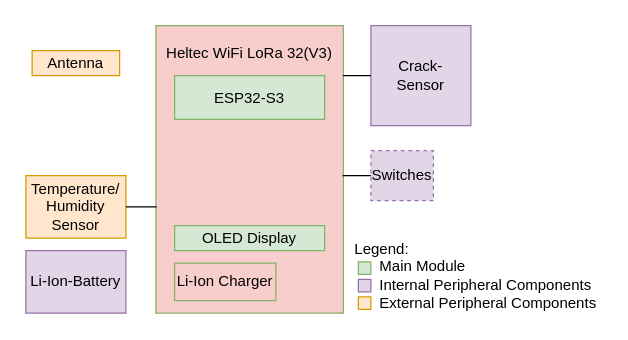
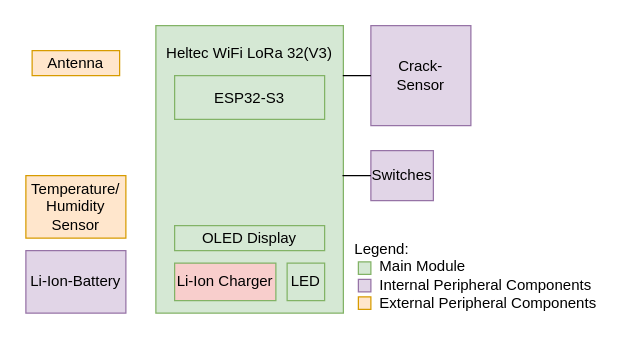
(249, 169) -> (249, 169)
(402, 176) -> (402, 176)
(141, 207) -> none
none -> (306, 282)
